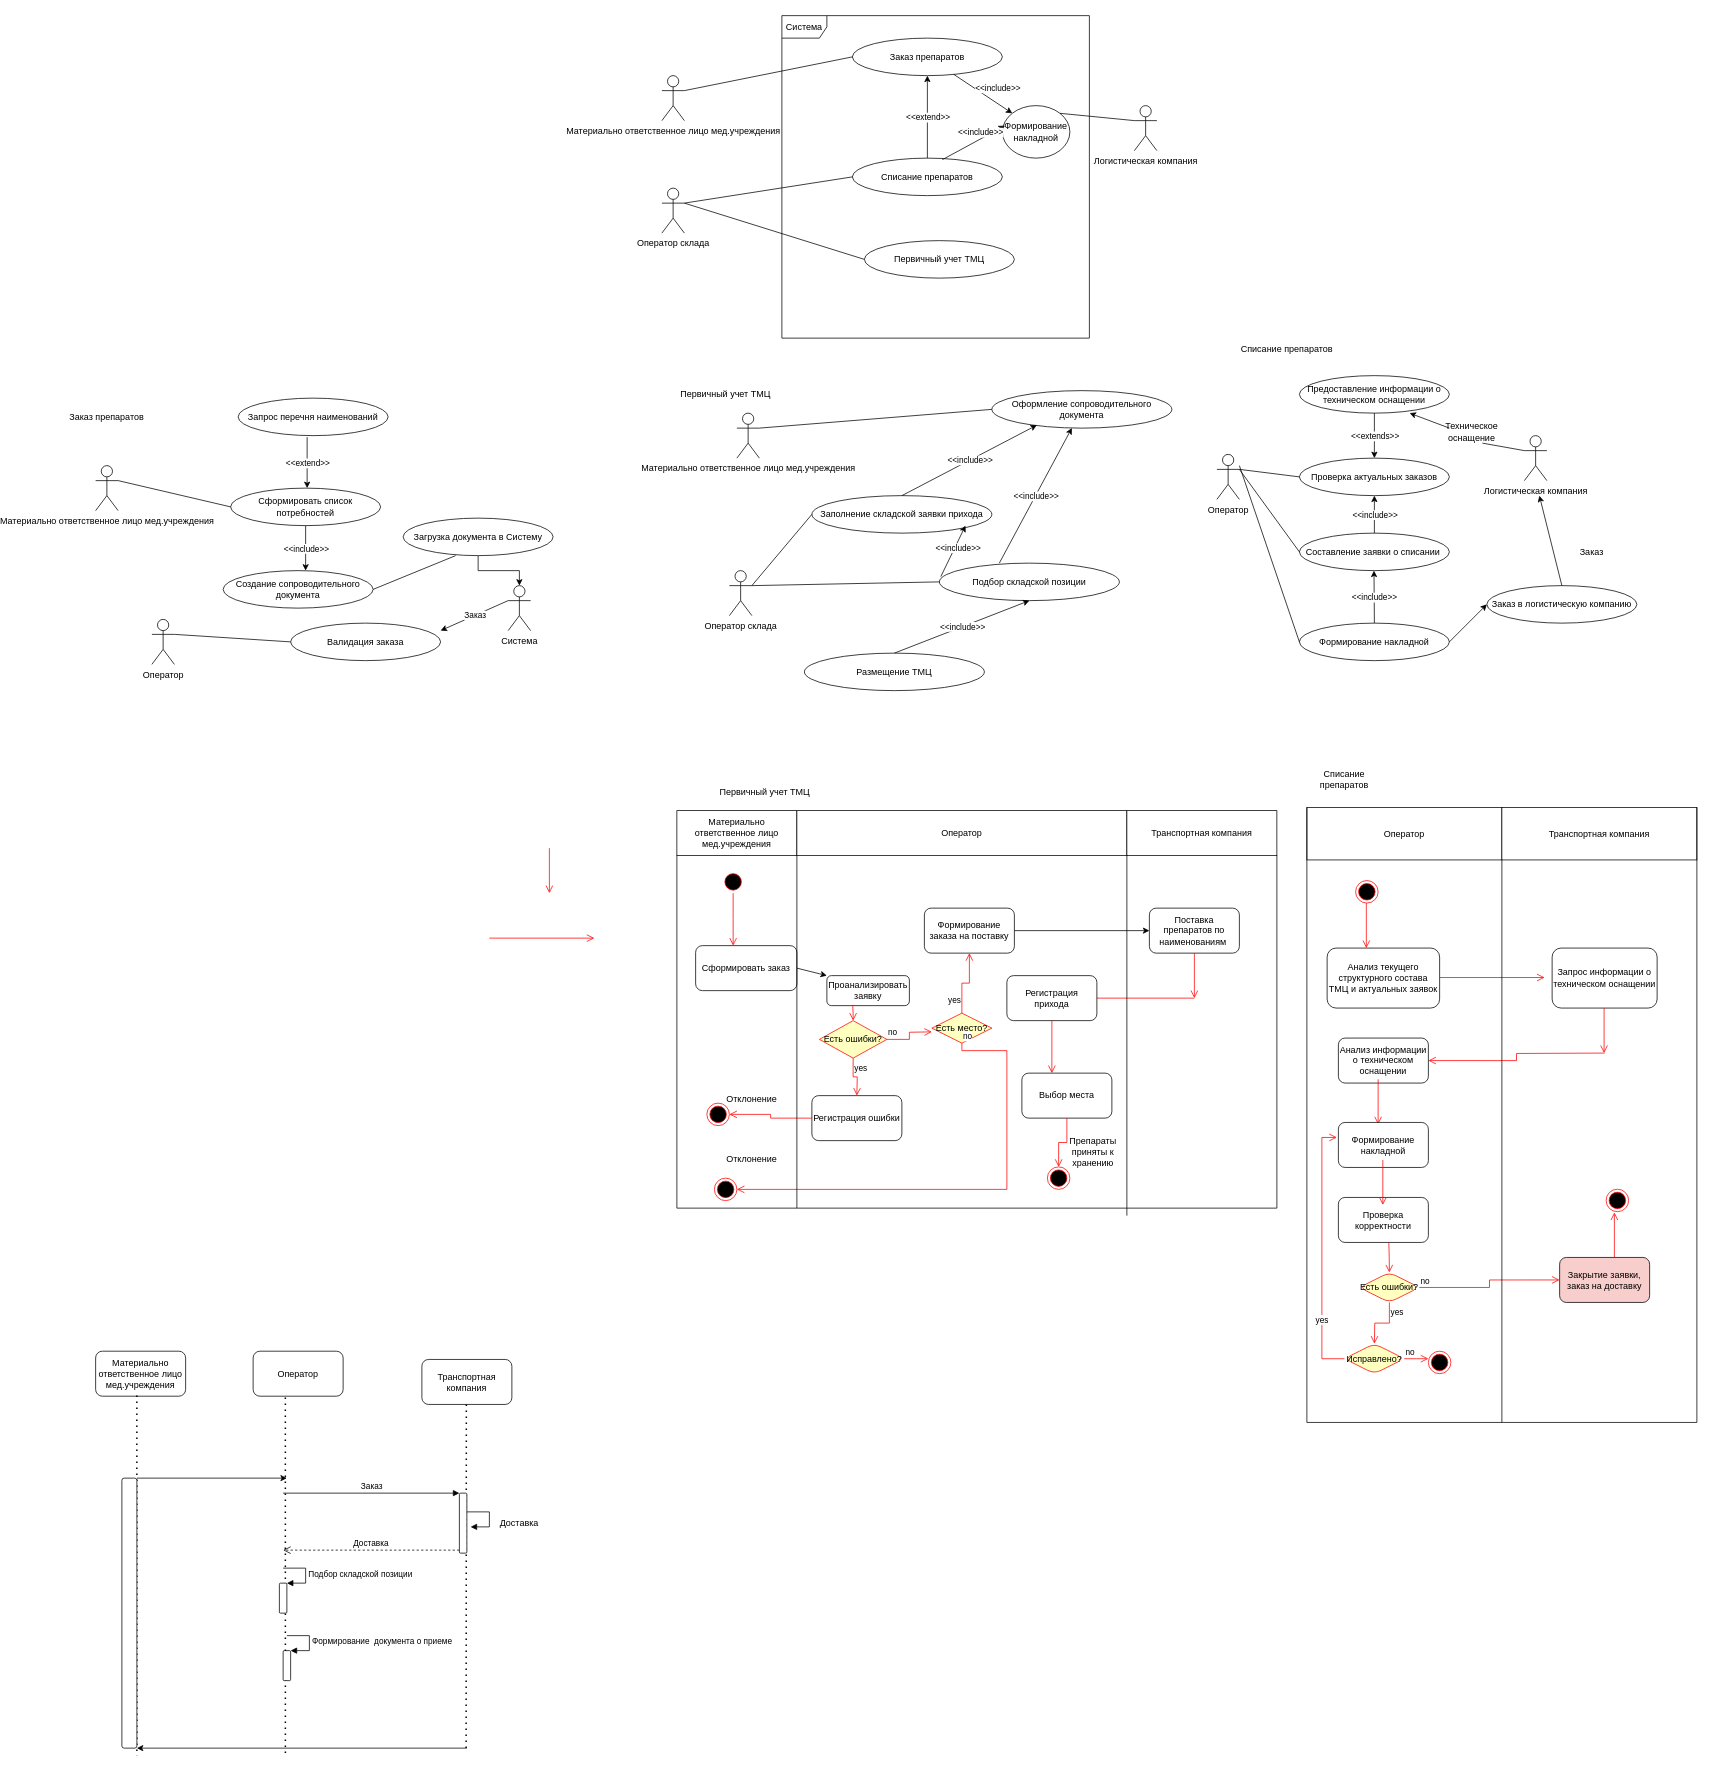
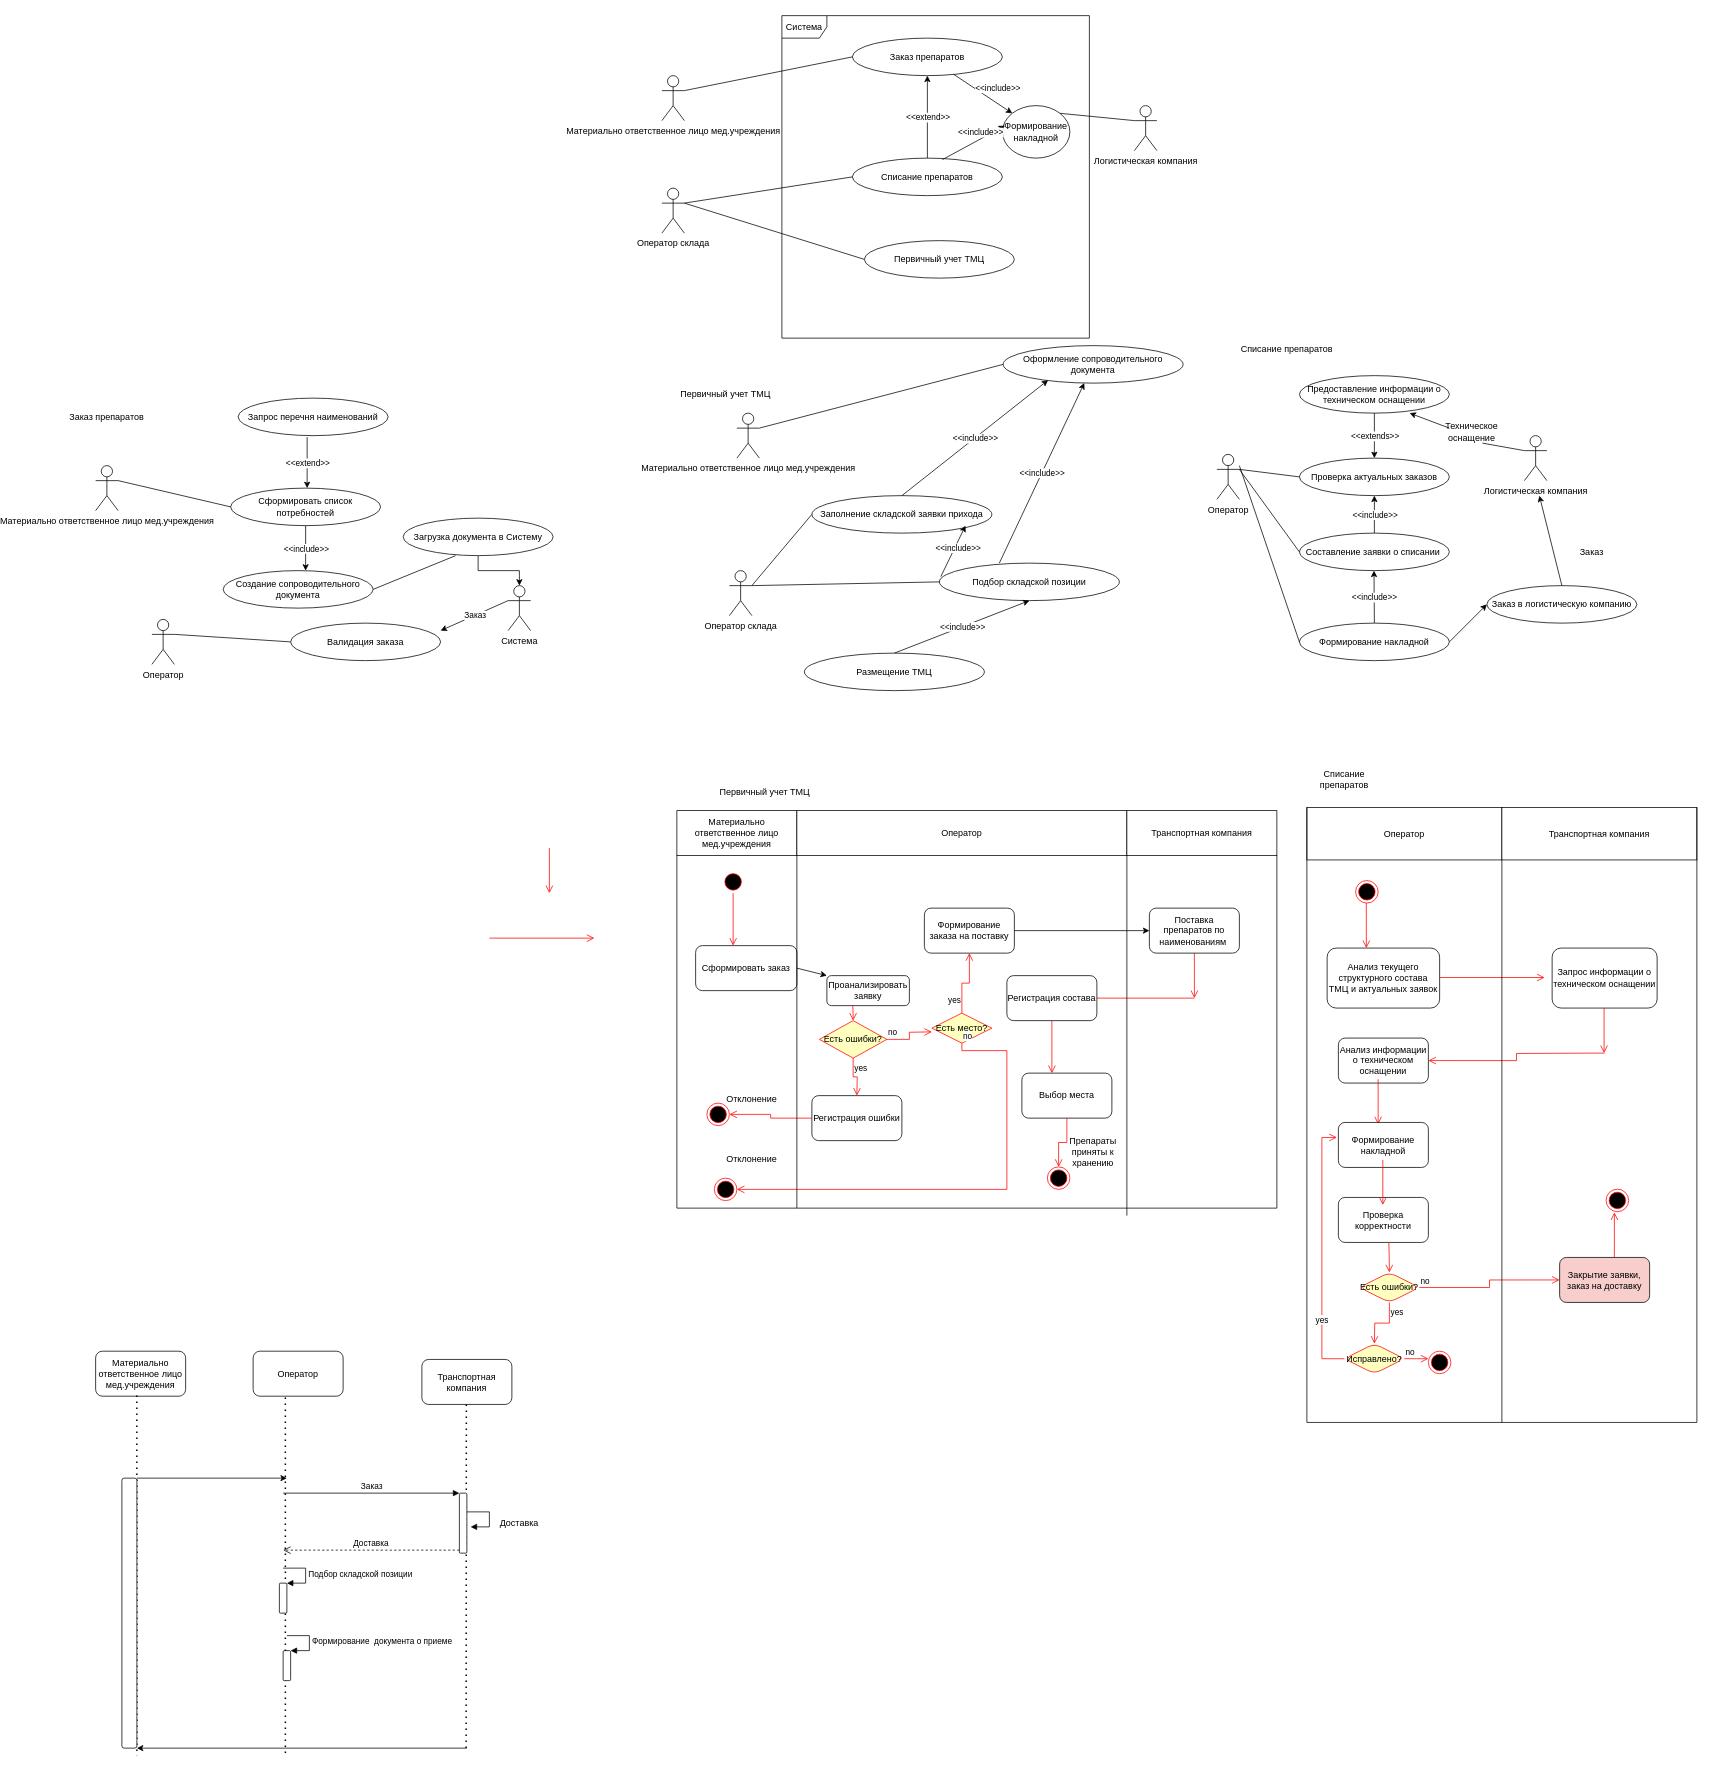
(1082, 409) -> (1093, 364)
(1052, 998) -> (1052, 998)
